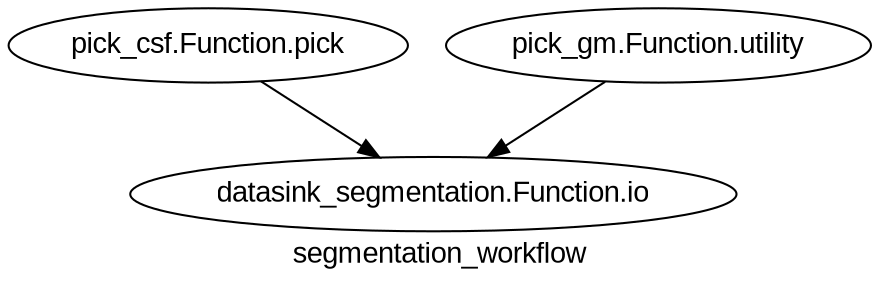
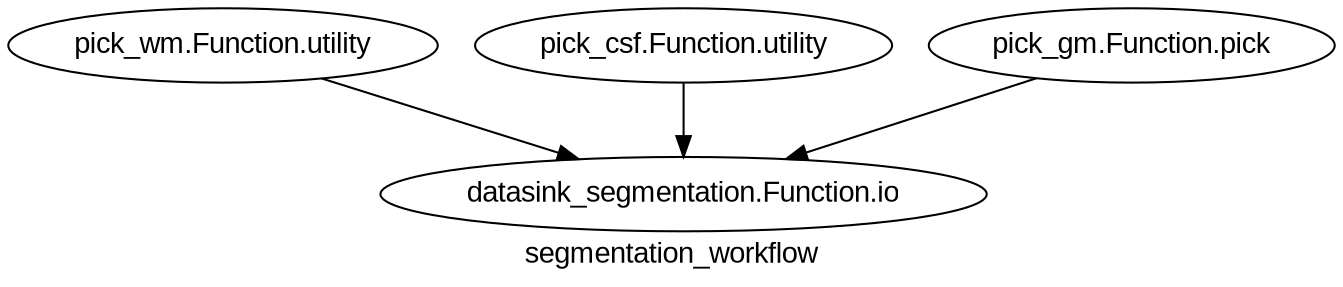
(208, 45) -> (684, 45)
none -> (223, 45)
(658, 45) -> (1132, 45)
